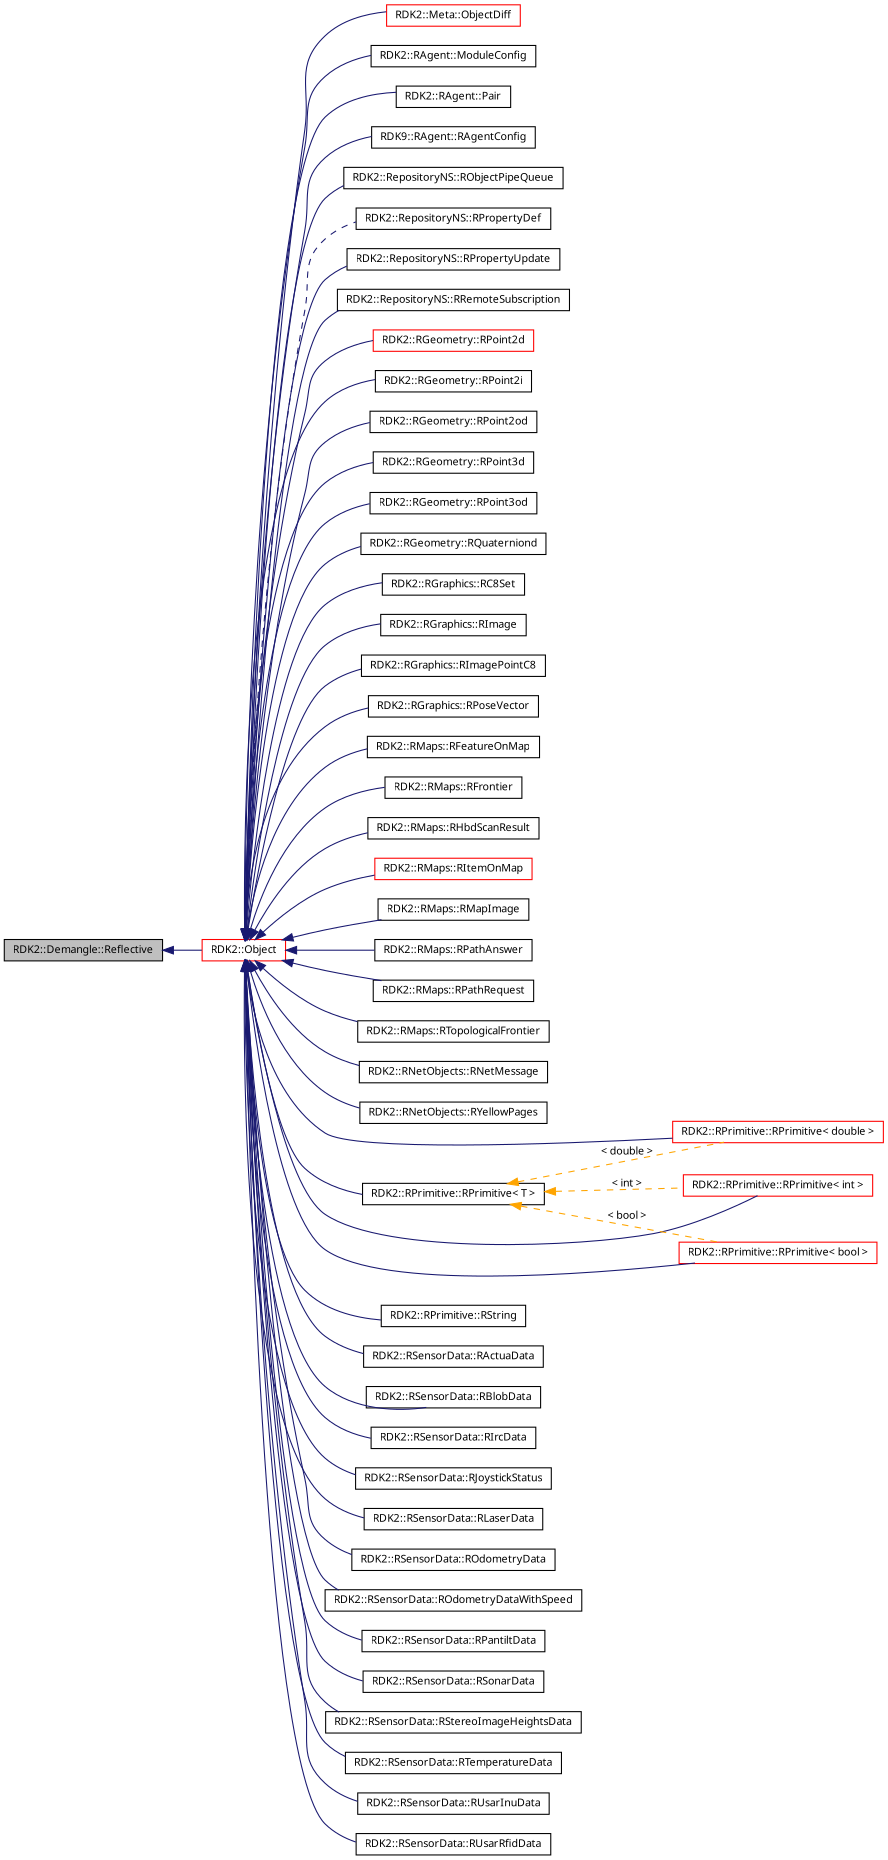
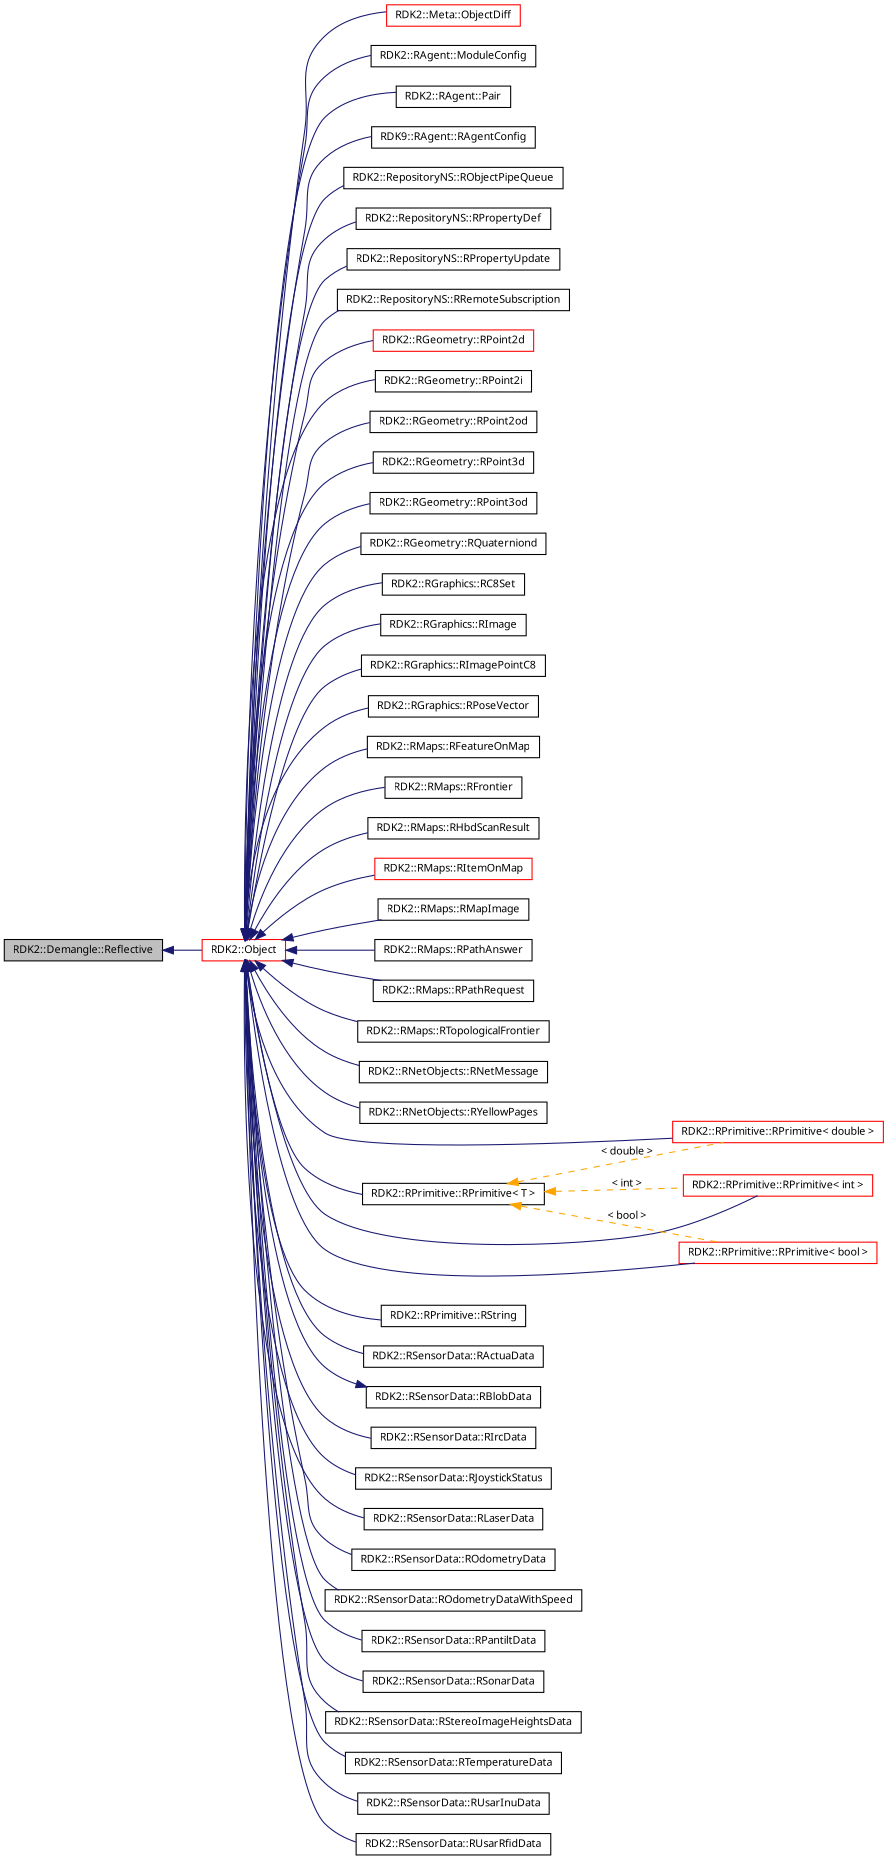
(270, 563) -> (270, 563)
(278, 1277) -> (280, 1266)
